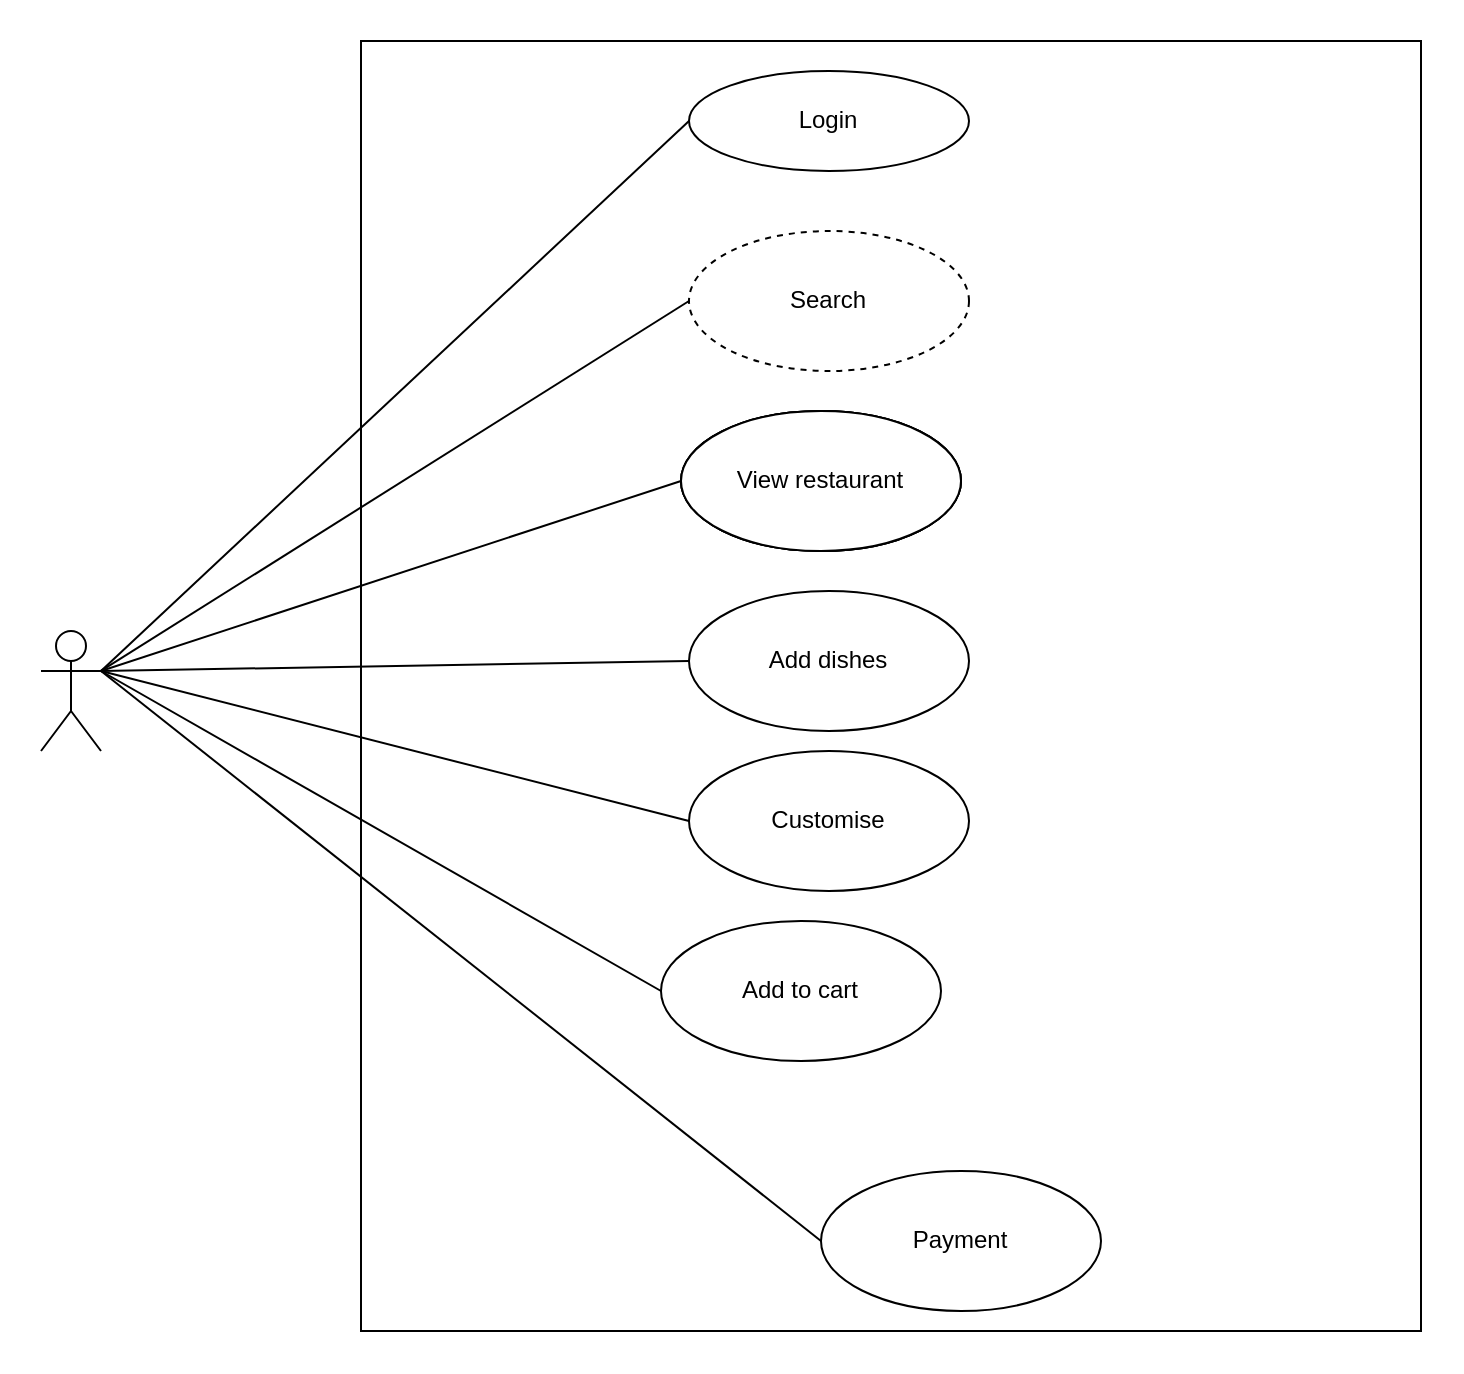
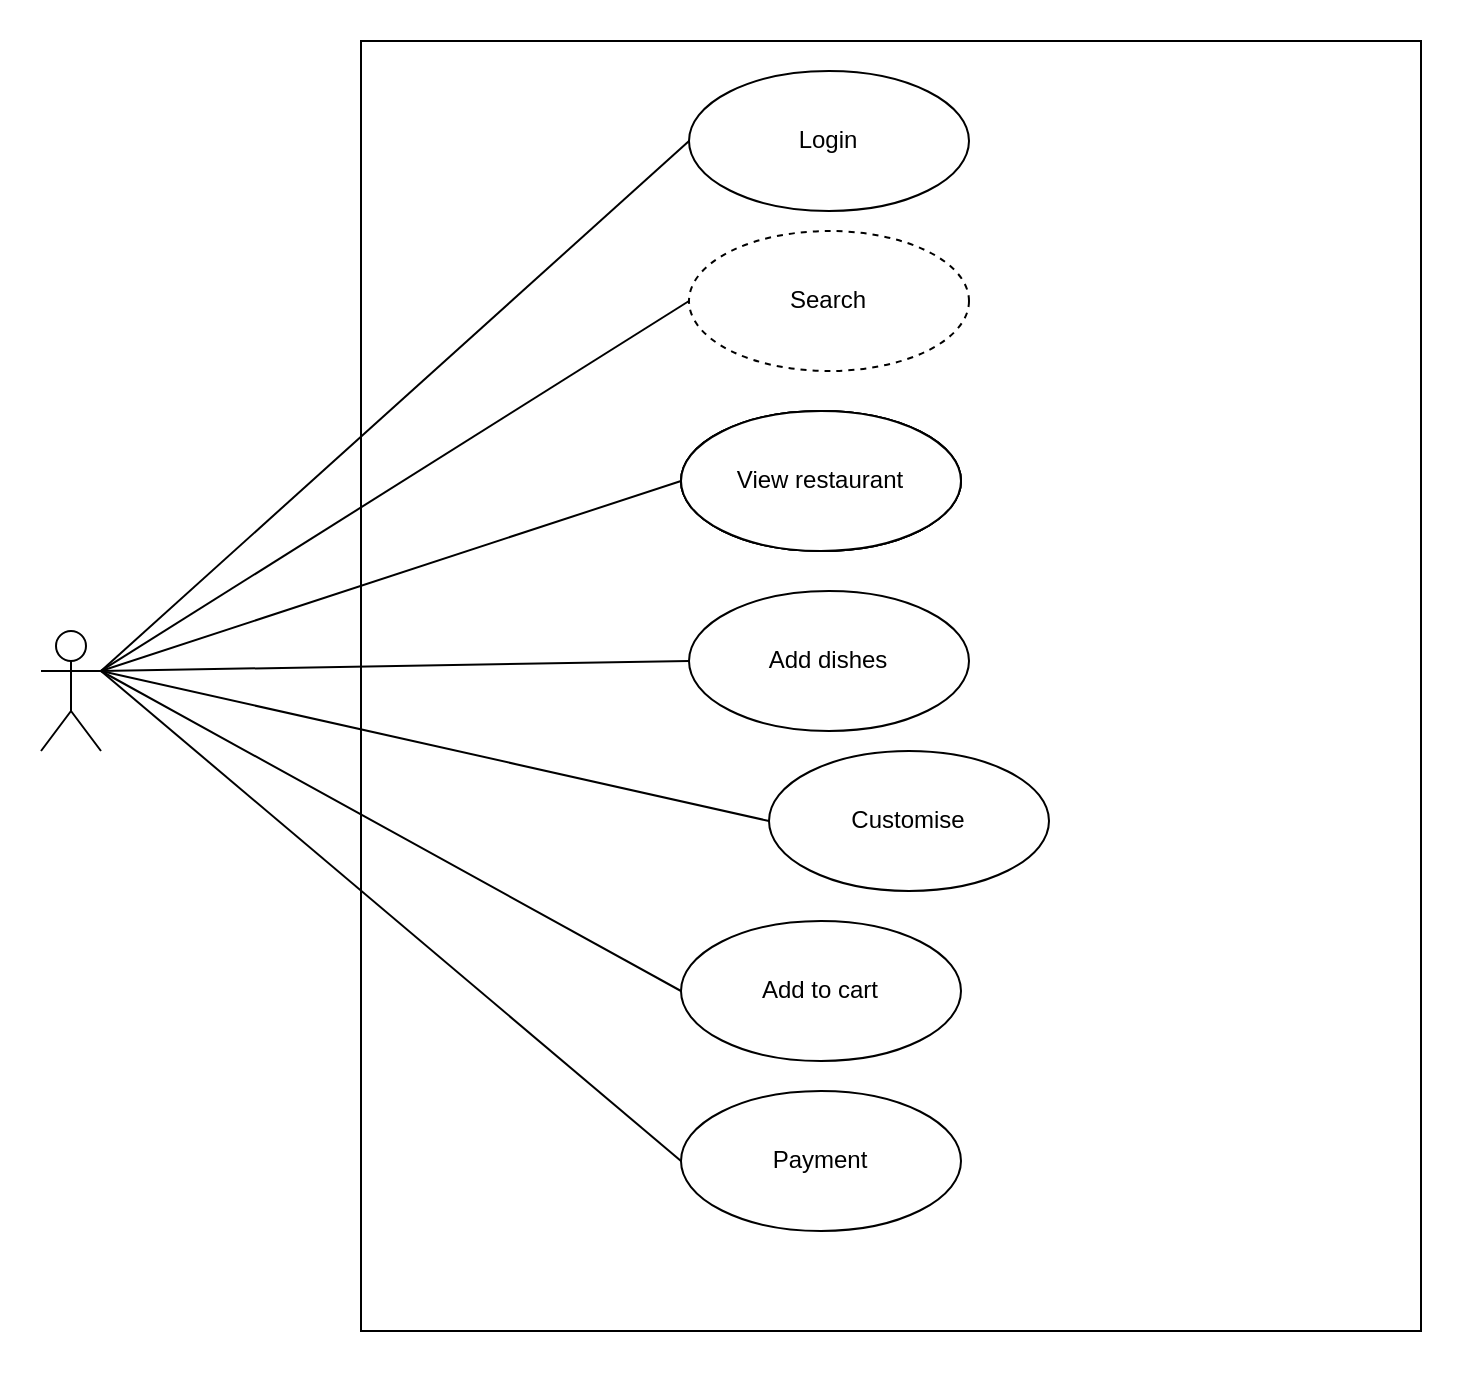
(829, 121) -> (829, 141)
(829, 821) -> (909, 821)
(801, 991) -> (821, 991)
(961, 1241) -> (821, 1161)
